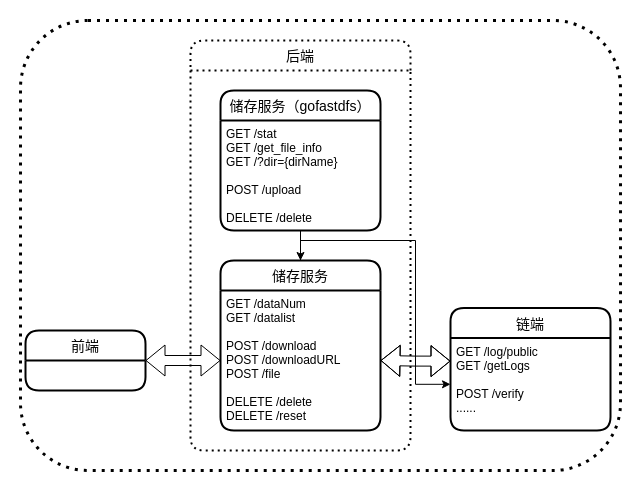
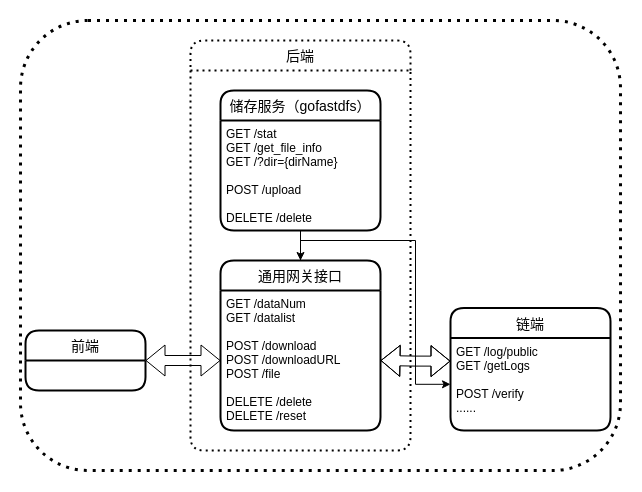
(300, 276) -> (300, 276)
